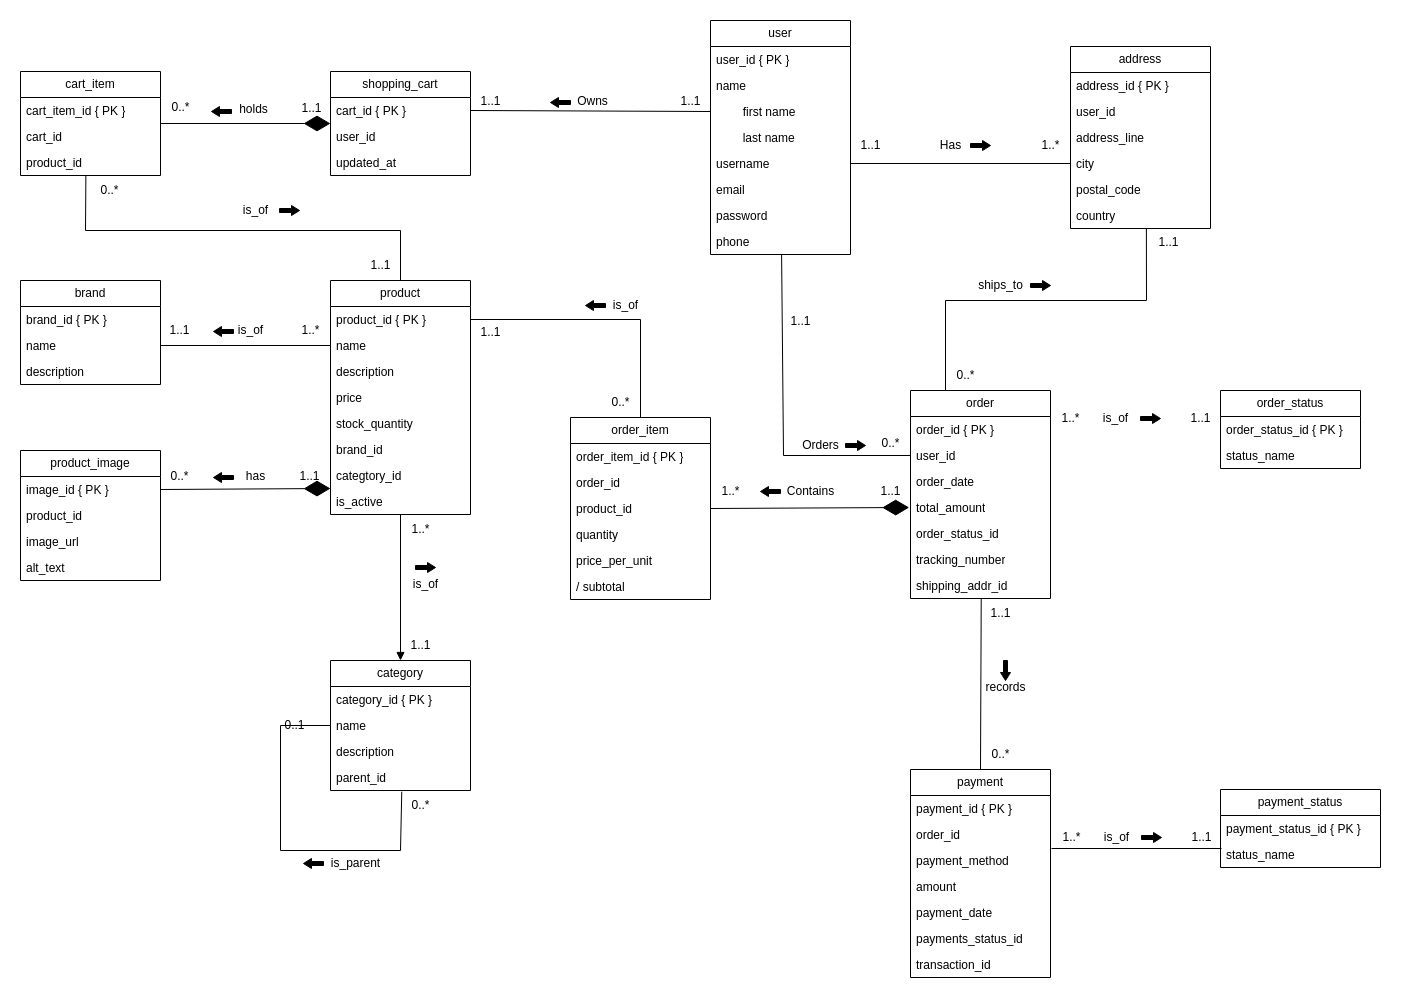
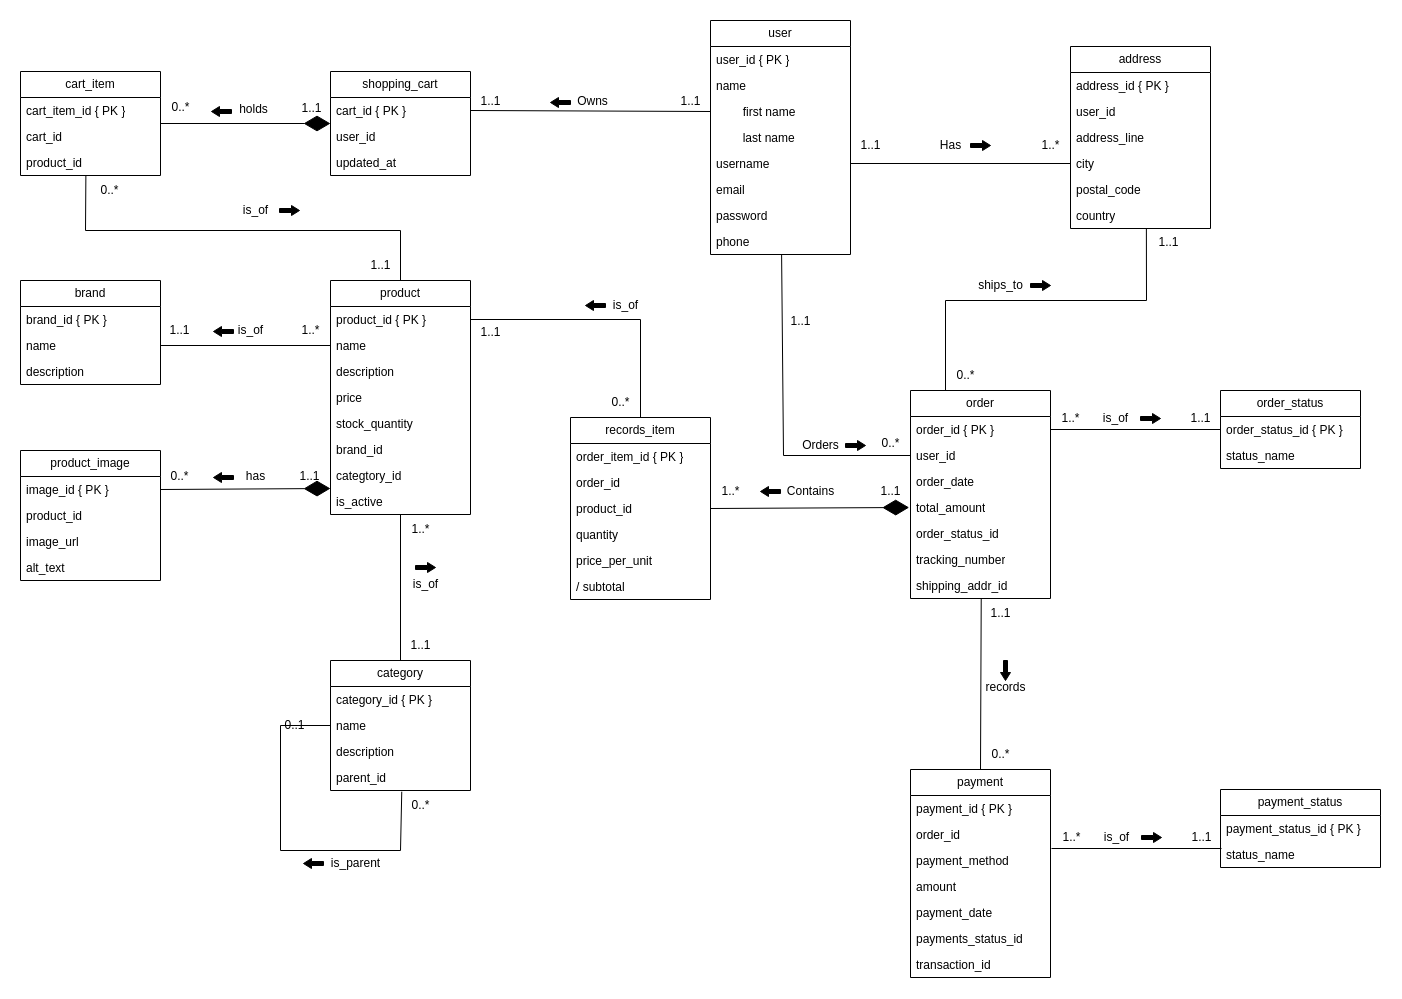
none -> (1136, 430)
(641, 431) -> (641, 431)
(401, 651) -> (401, 654)
